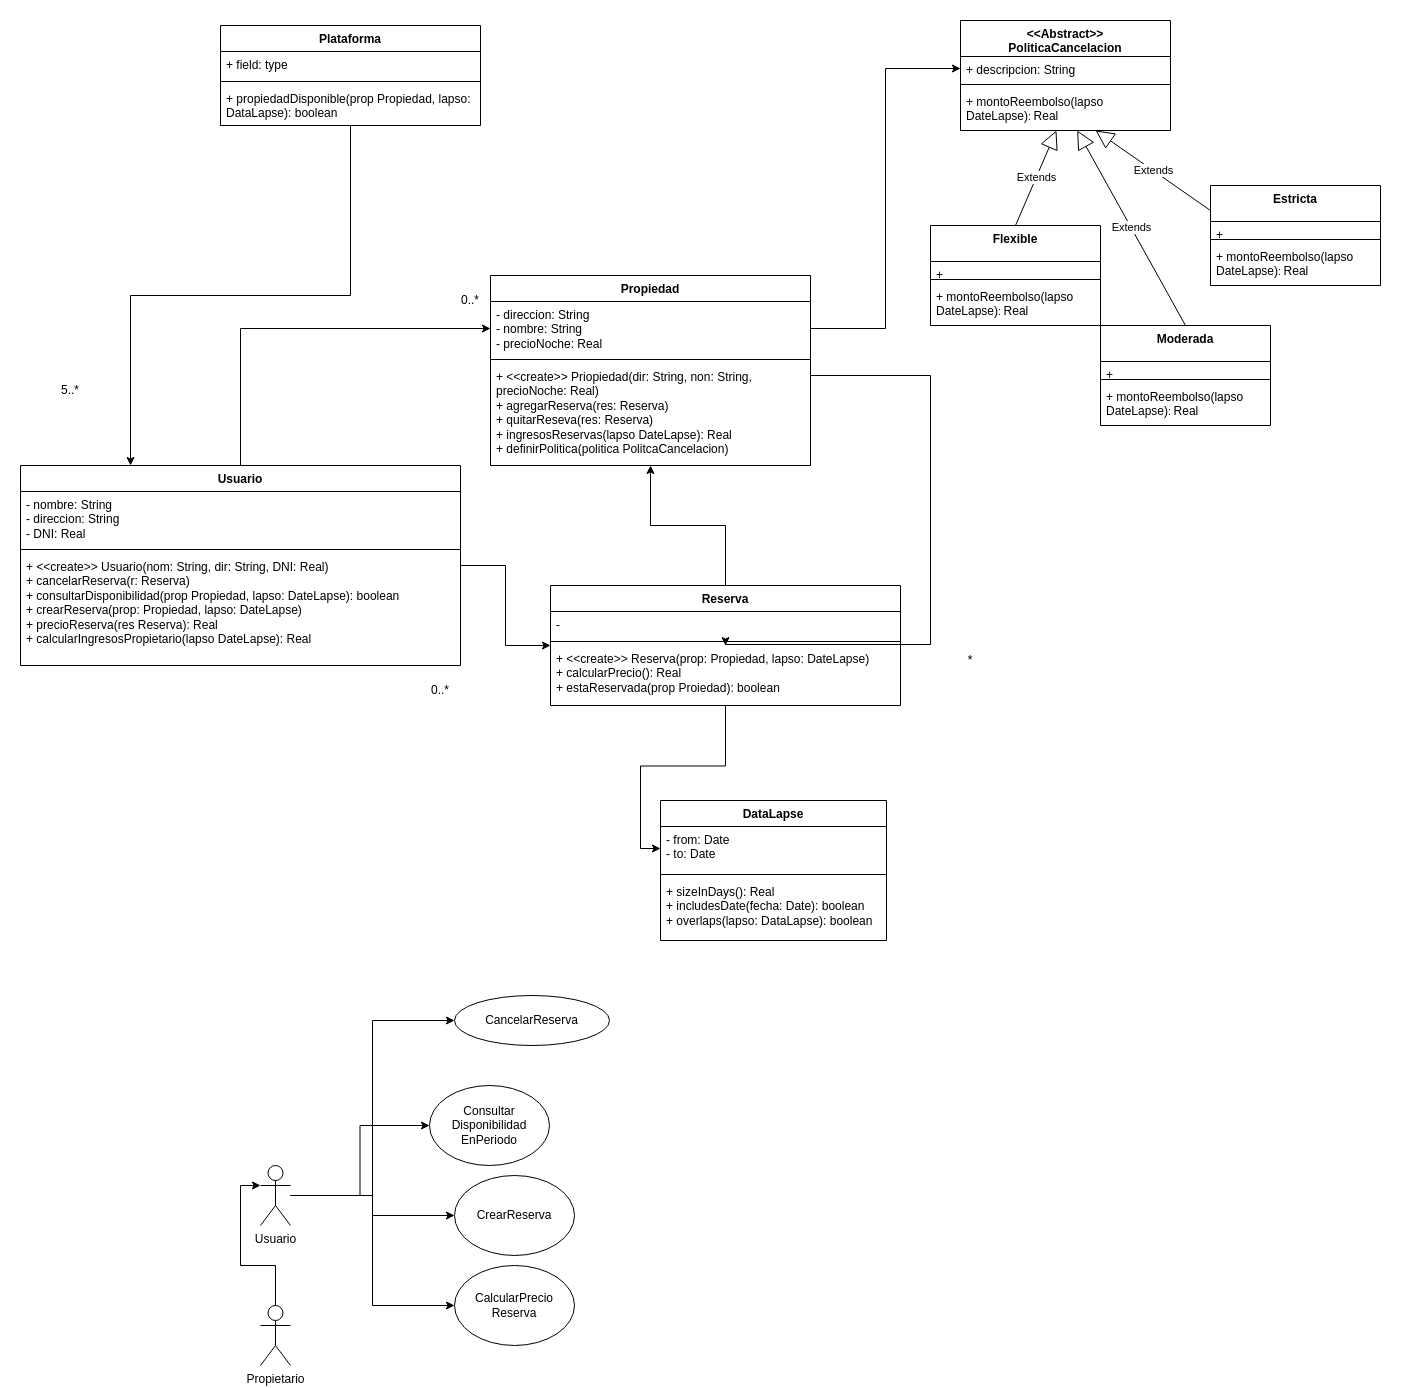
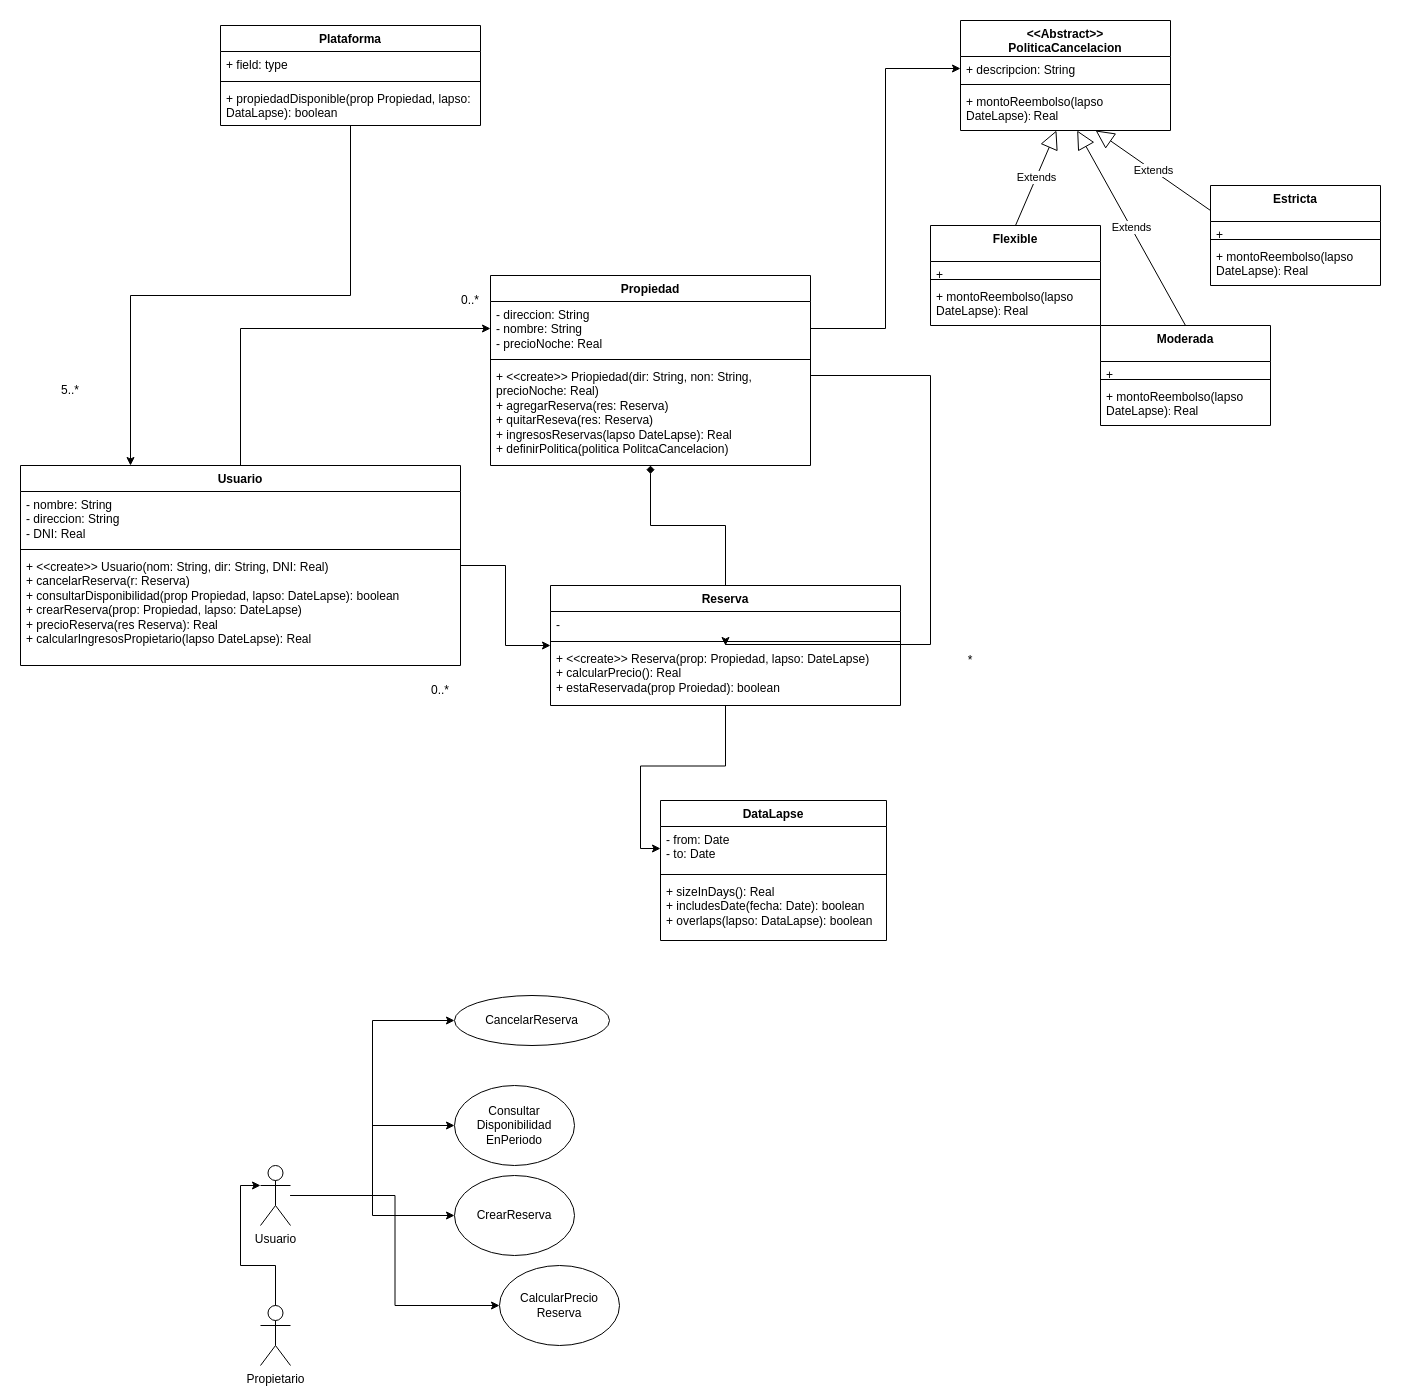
(651, 473) -> (651, 474)
(490, 1126) -> (515, 1126)
(515, 1306) -> (560, 1306)
